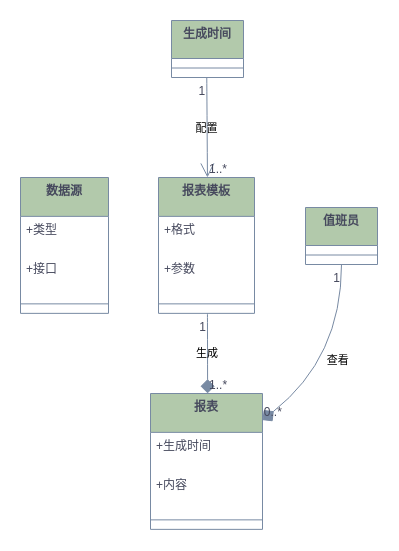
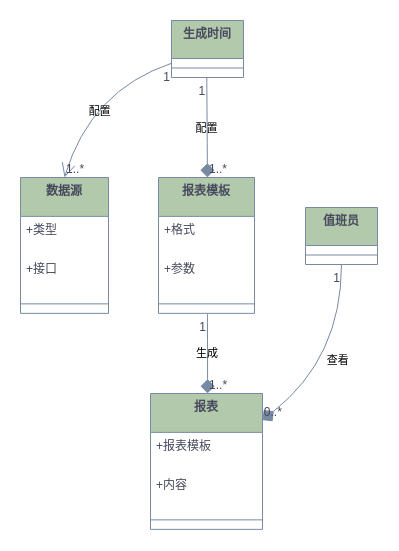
none -> (103, 106)
(207, 168) -> (207, 163)
(183, 446) -> (183, 446)
